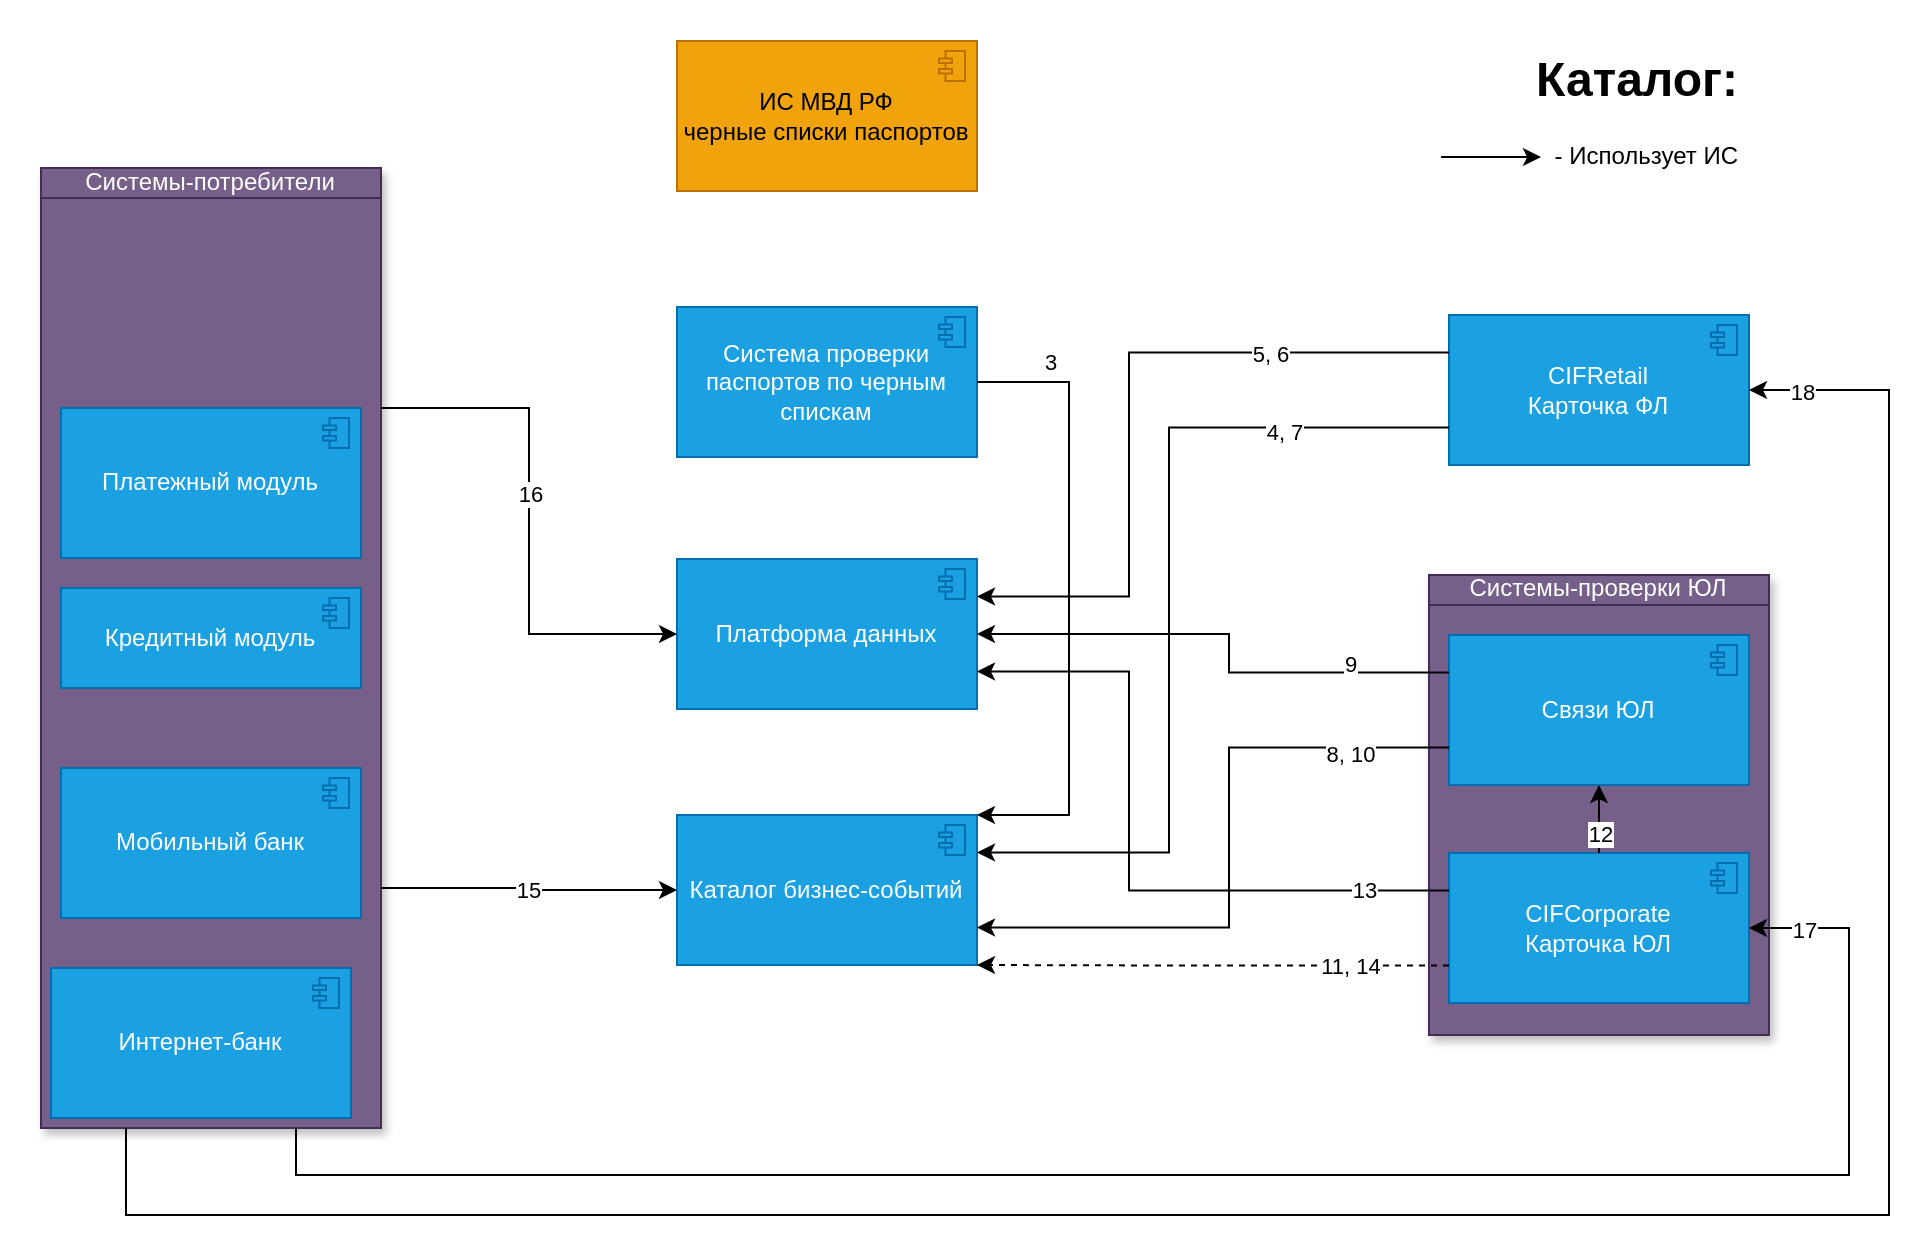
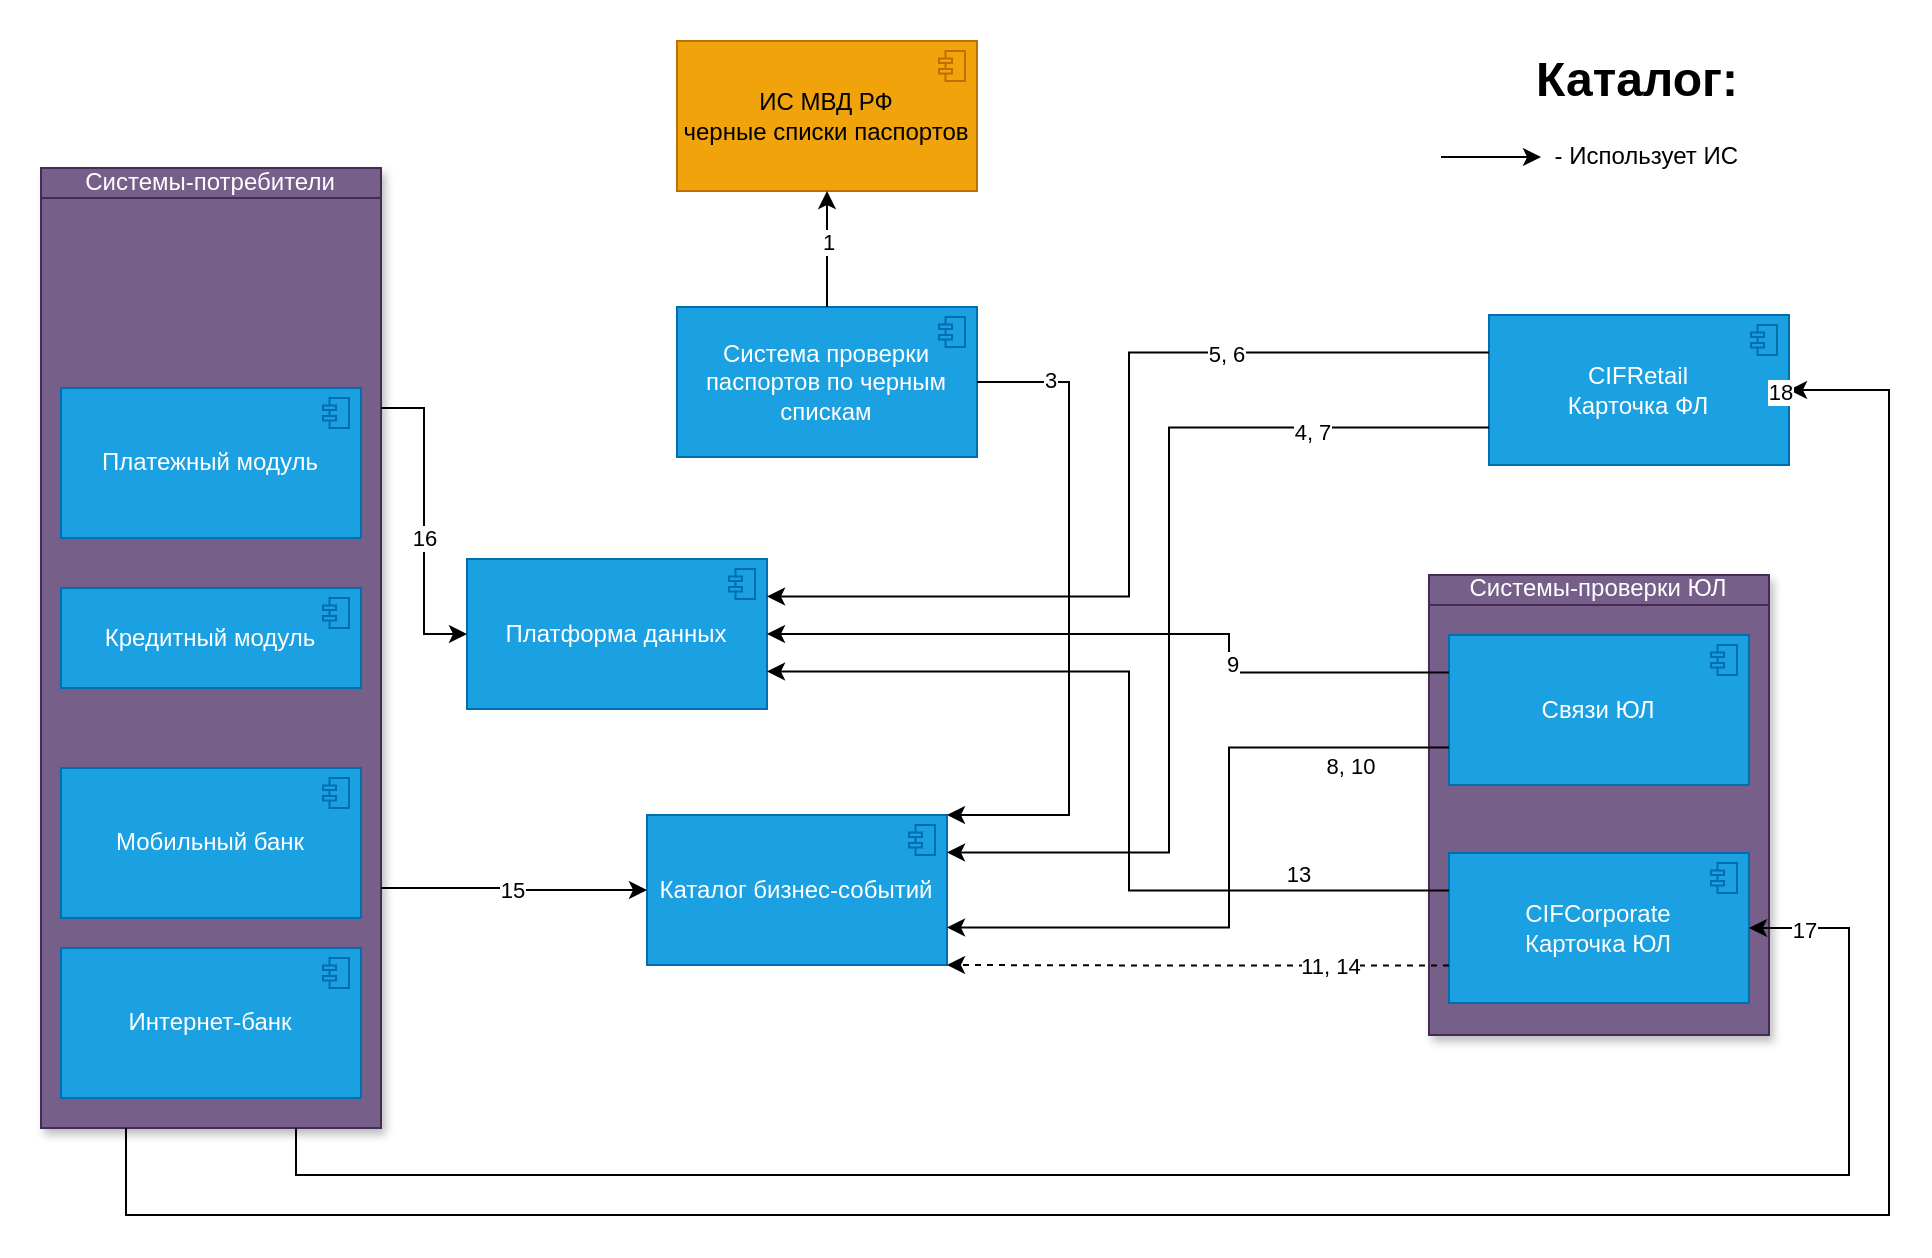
none -> (827, 256)
(1599, 390) -> (1639, 390)
(211, 483) -> (211, 463)
(827, 634) -> (617, 634)
(1599, 826) -> none
(827, 890) -> (797, 890)
(201, 1043) -> (211, 1023)
